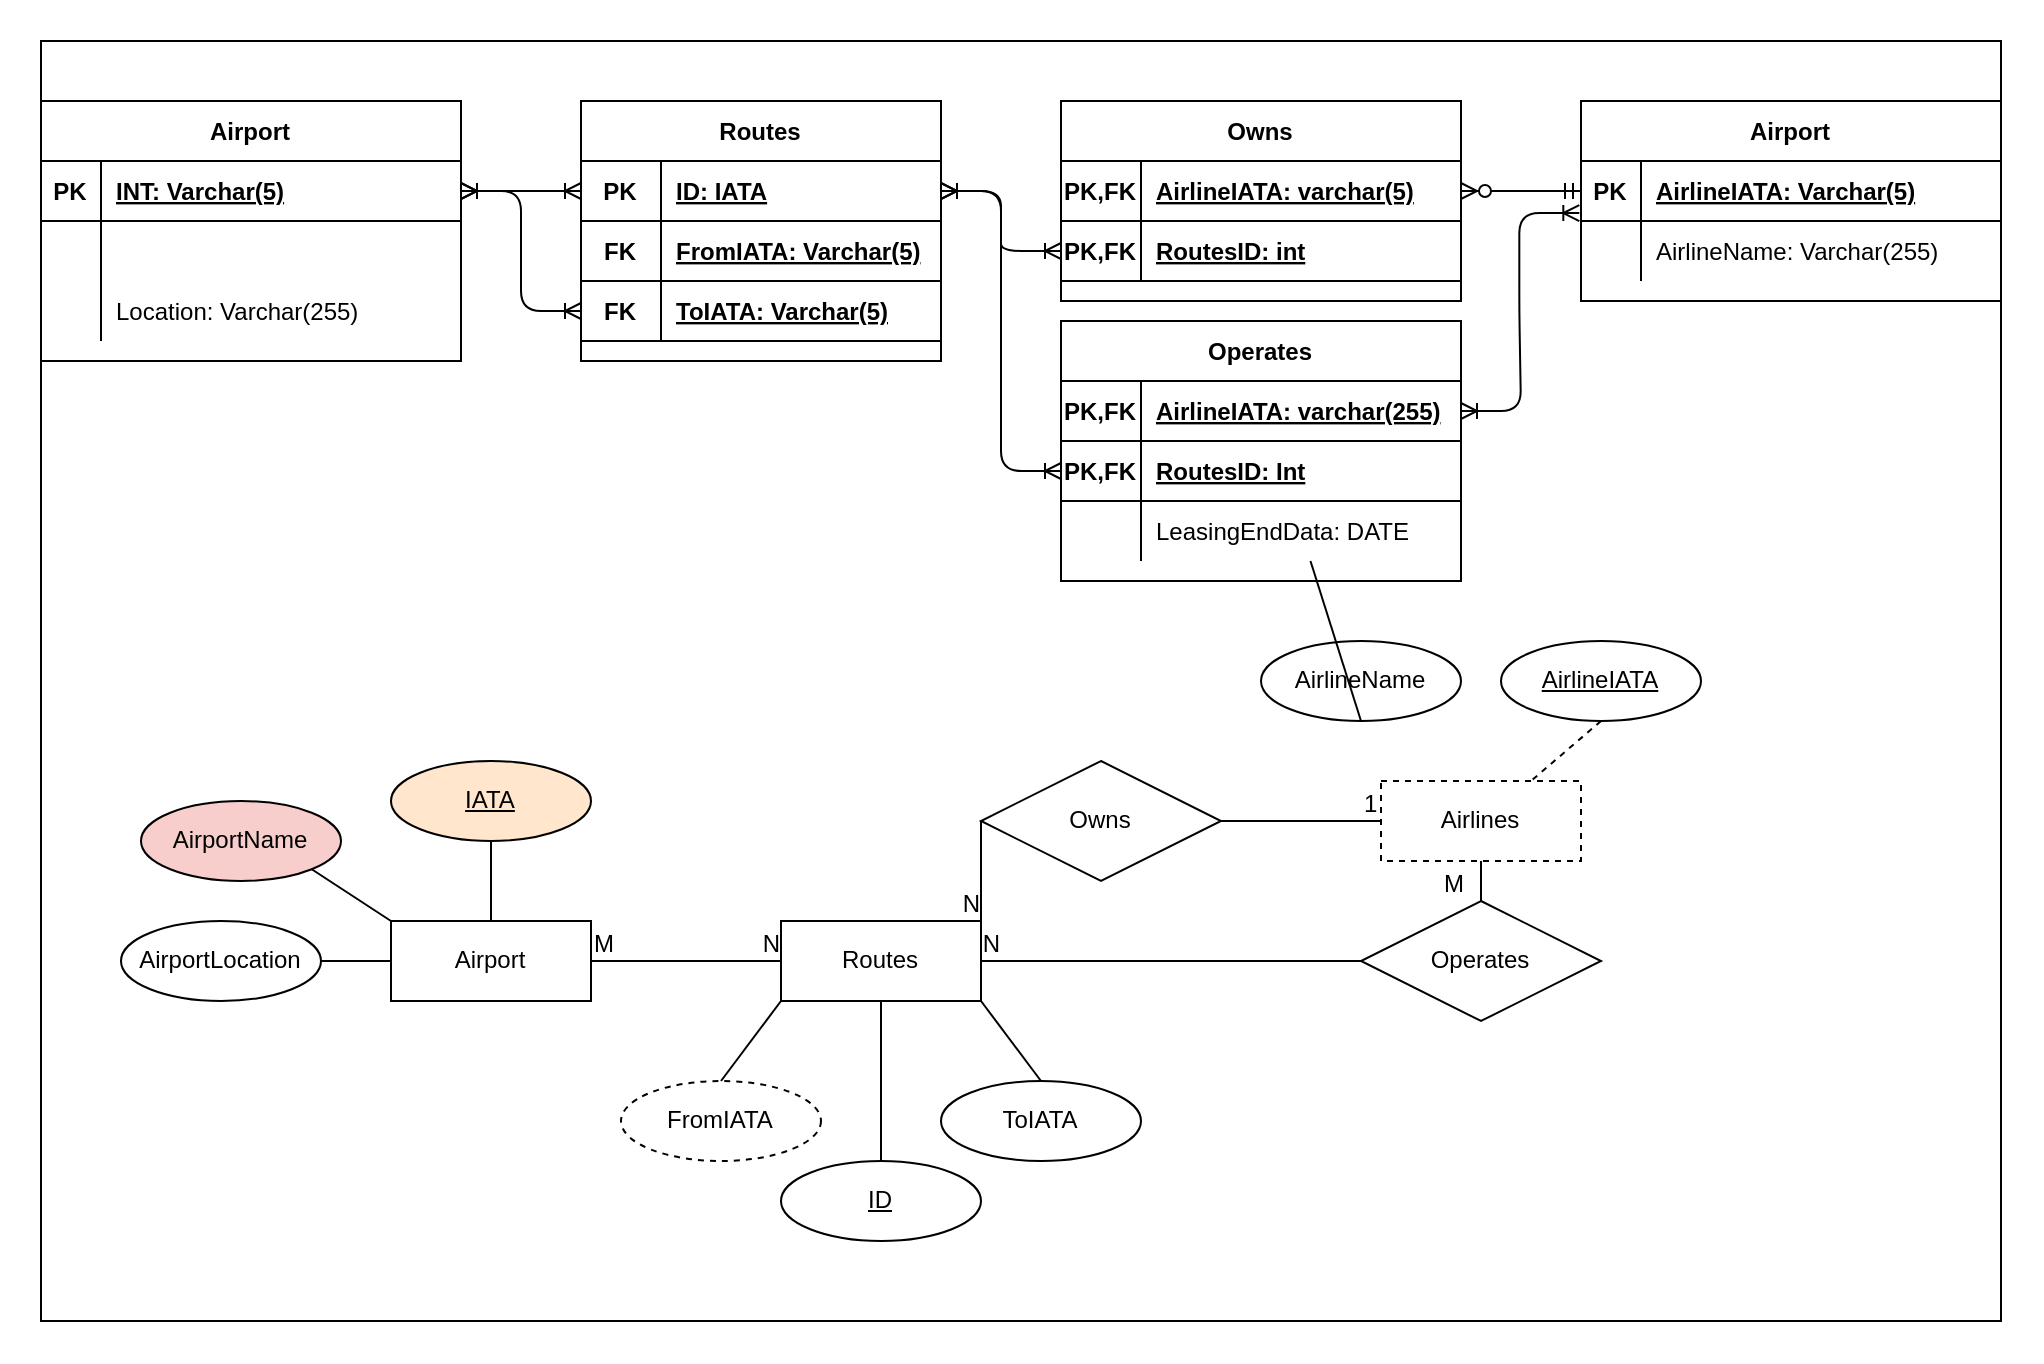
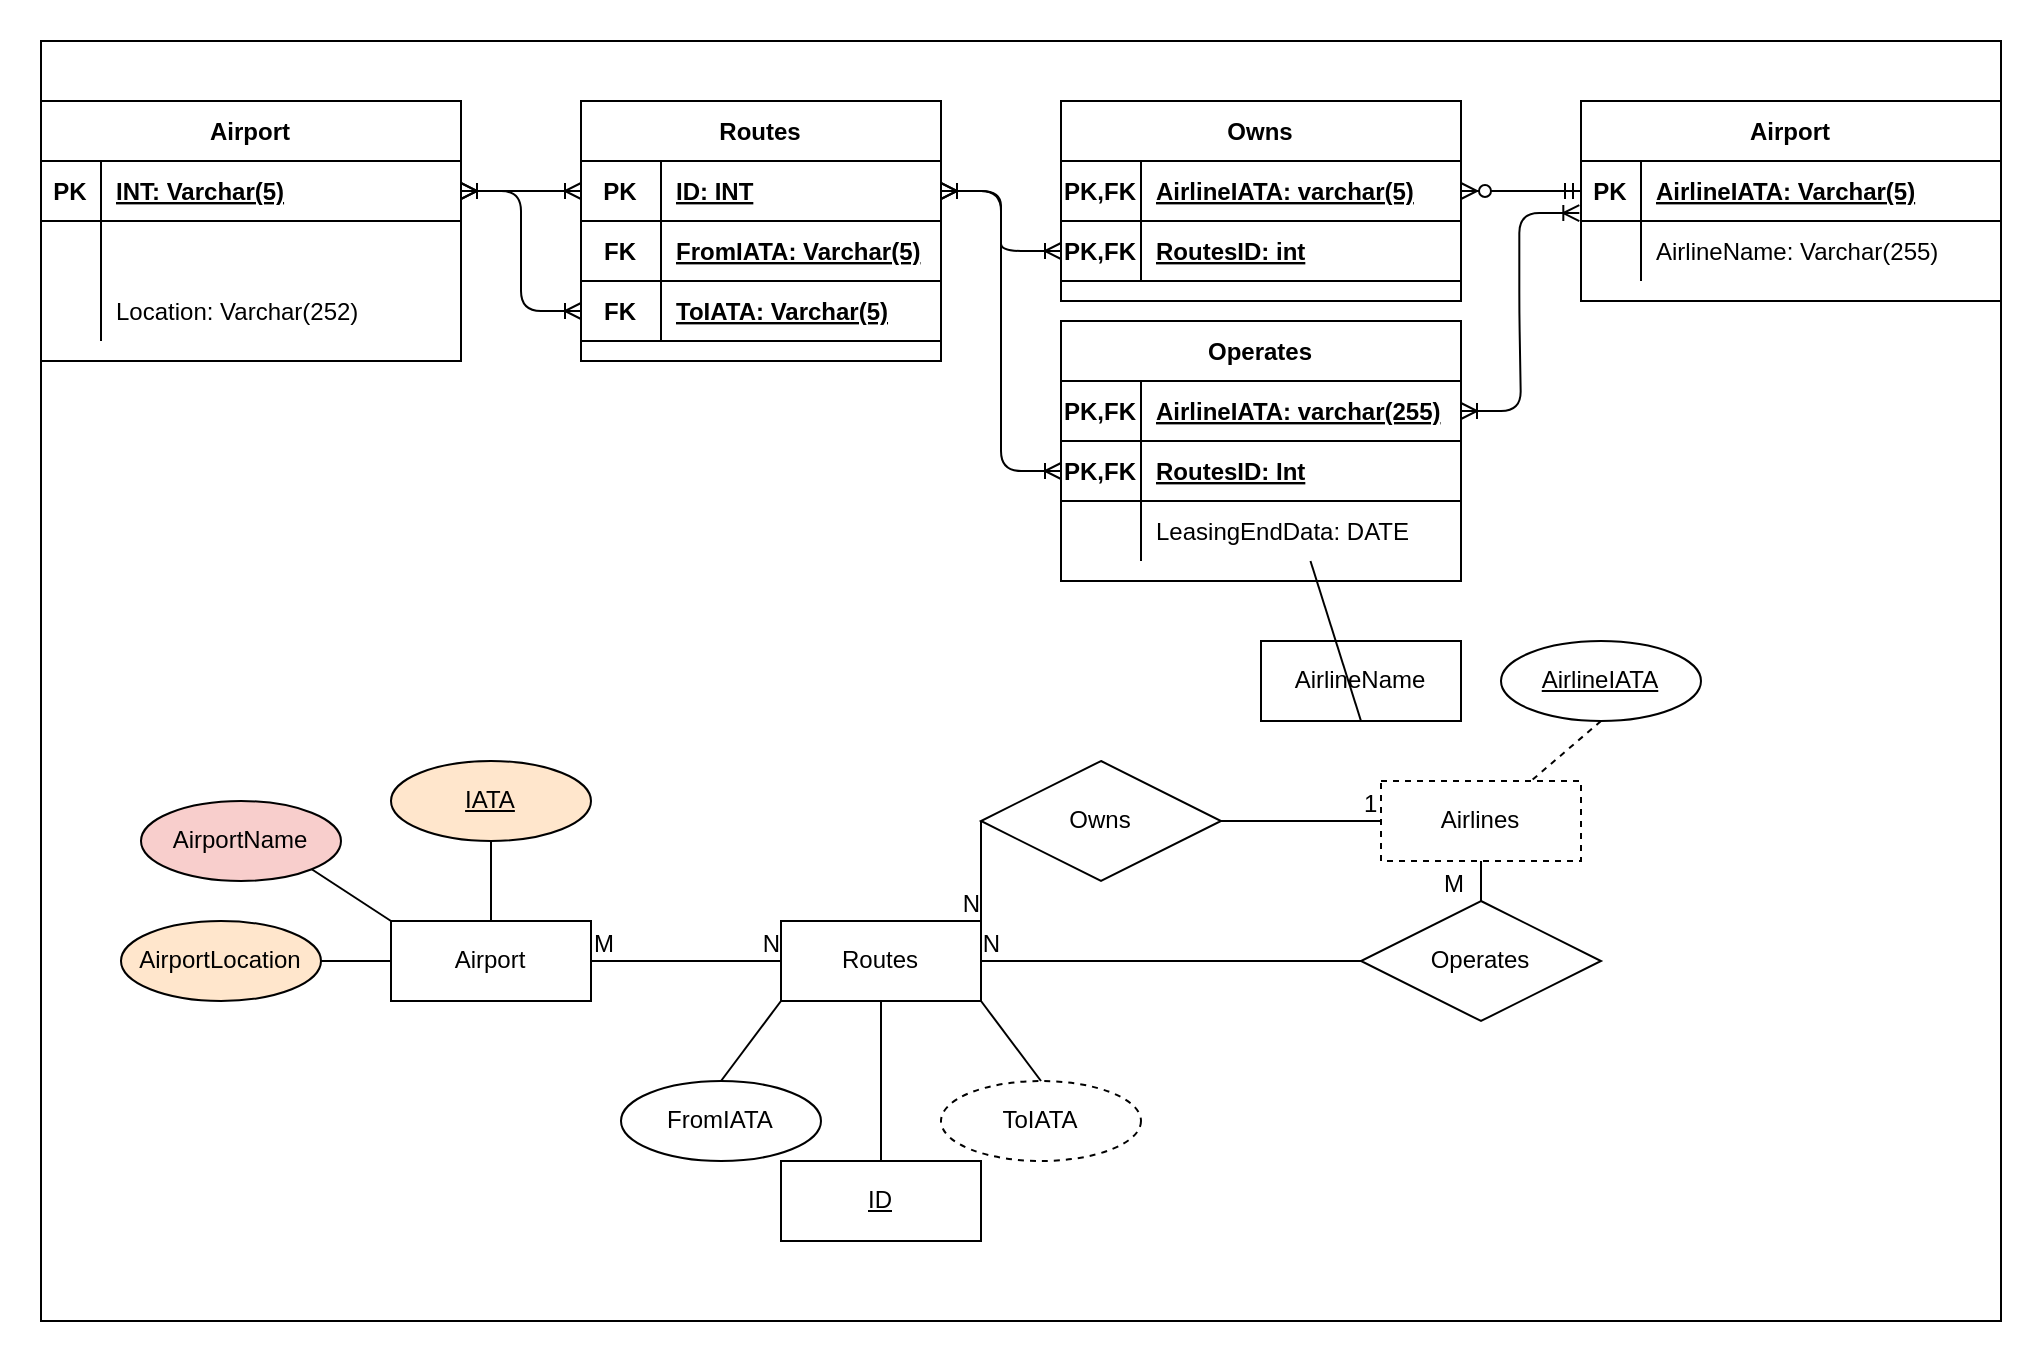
(724, 192) -> (717, 192)
(254, 312) -> (254, 312)
(1361, 681) -> (1361, 681)
(221, 961) -> (221, 961)
(721, 1121) -> (721, 1121)
(1041, 1121) -> (1041, 1121)
(881, 1201) -> (881, 1201)
